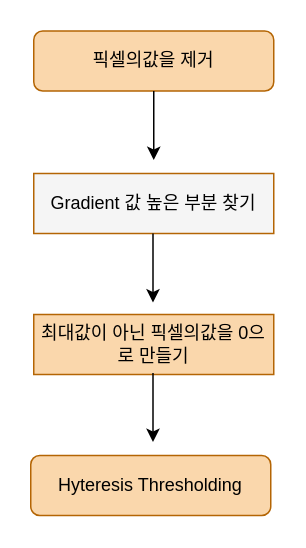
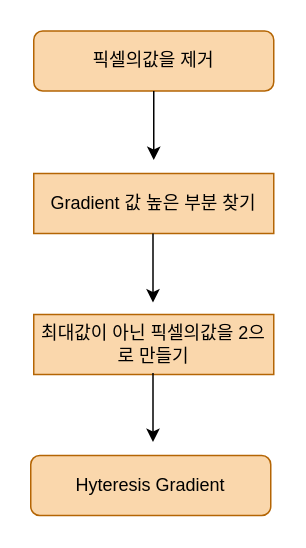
(154, 203) -> (154, 203)
(154, 344) -> (154, 344)
(151, 485) -> (151, 485)
